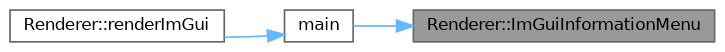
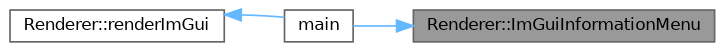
(246, 37) -> (263, 16)
